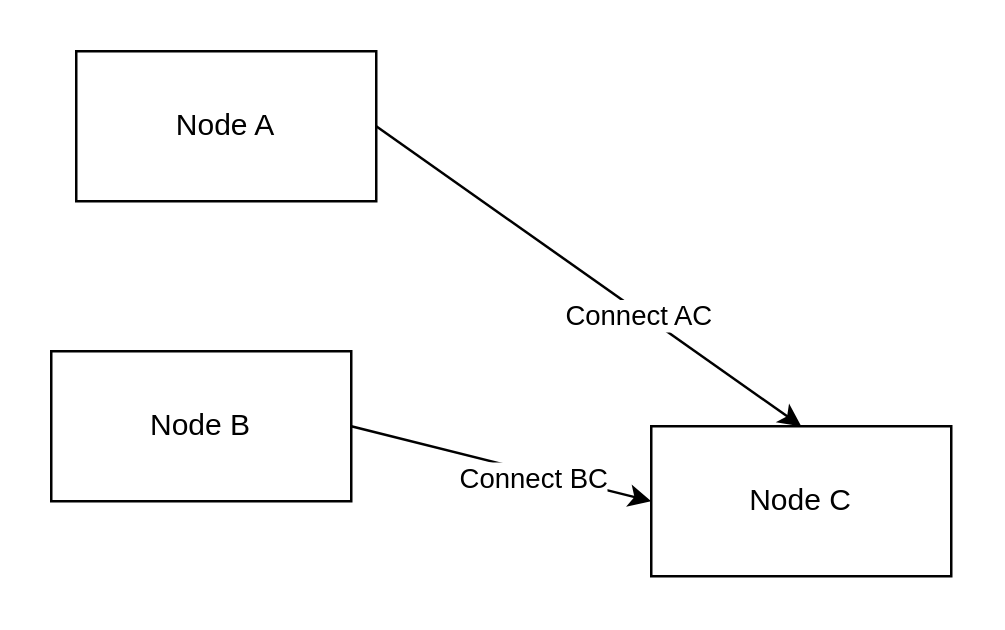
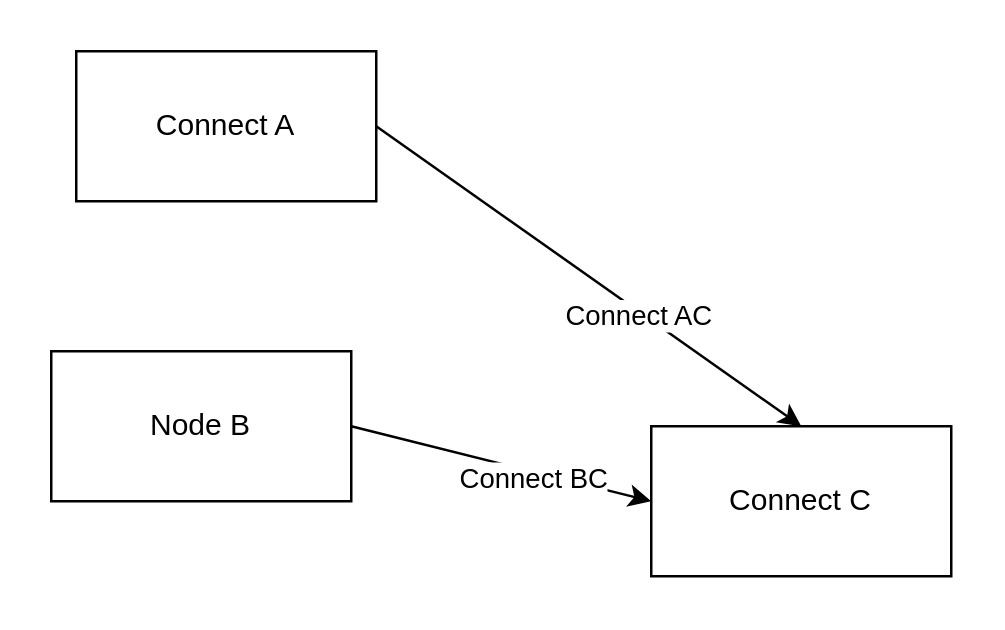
(226, 126) -> (226, 126)
(801, 501) -> (801, 501)
